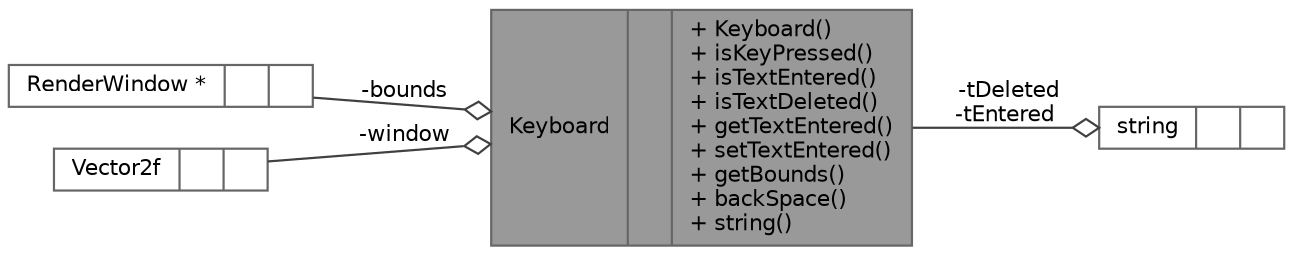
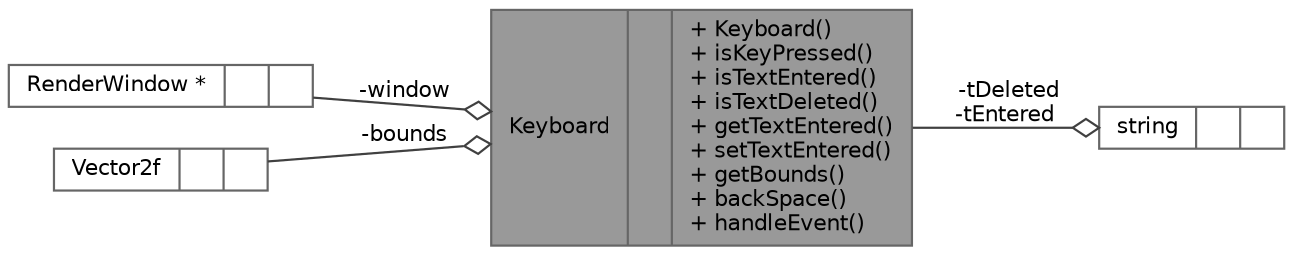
(402, 91) -> (402, 91)
(402, 135) -> (402, 135)
(741, 224) -> (778, 224)
